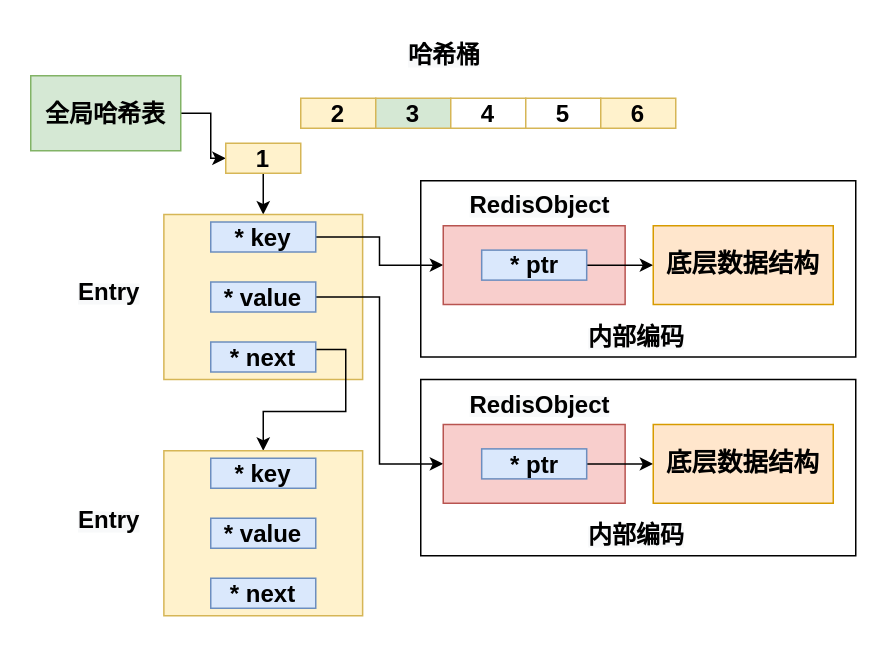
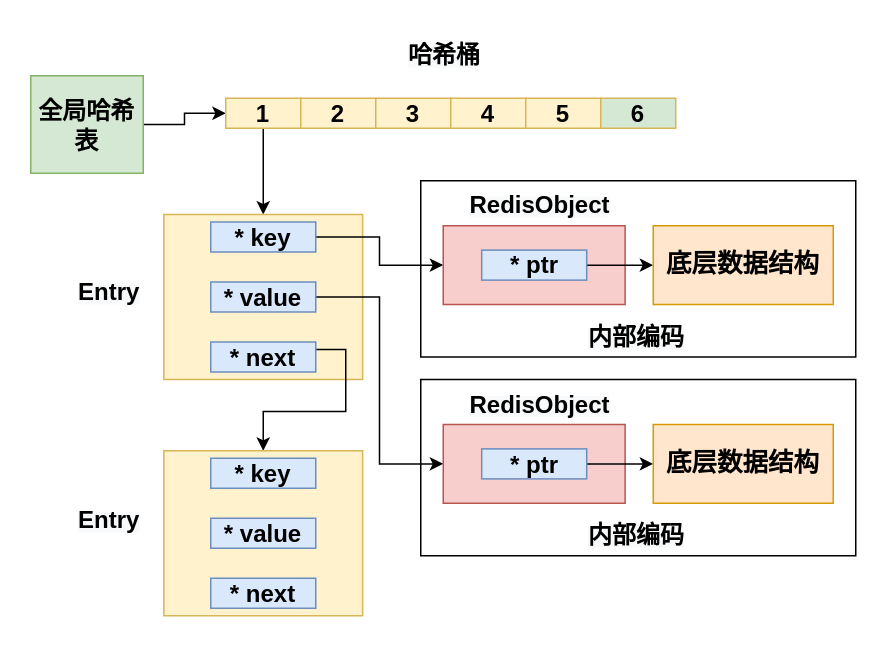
(106, 113) -> (87, 125)
(413, 113) -> (413, 113)
(488, 113) -> (488, 113)
(563, 113) -> (563, 113)
(638, 113) -> (638, 113)
(263, 158) -> (263, 113)
